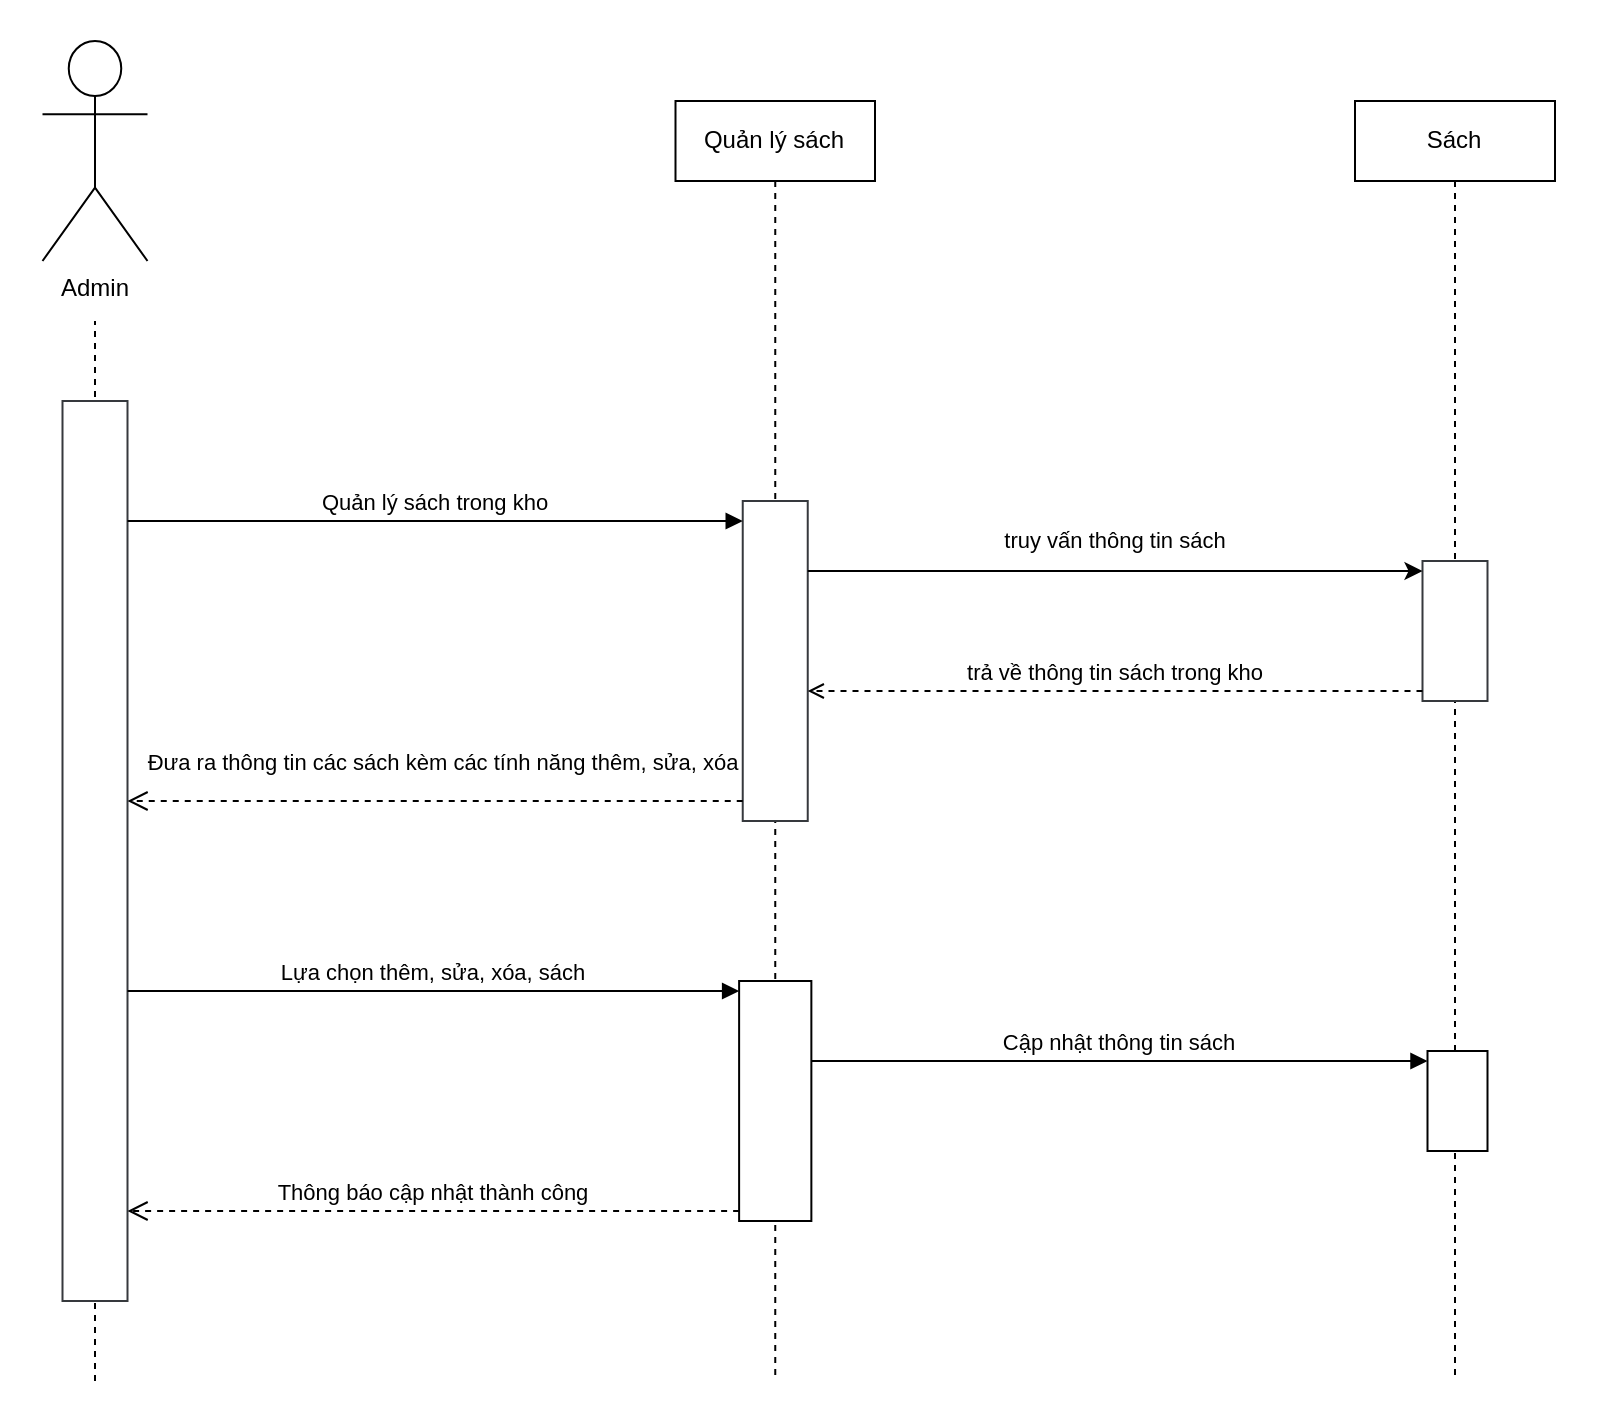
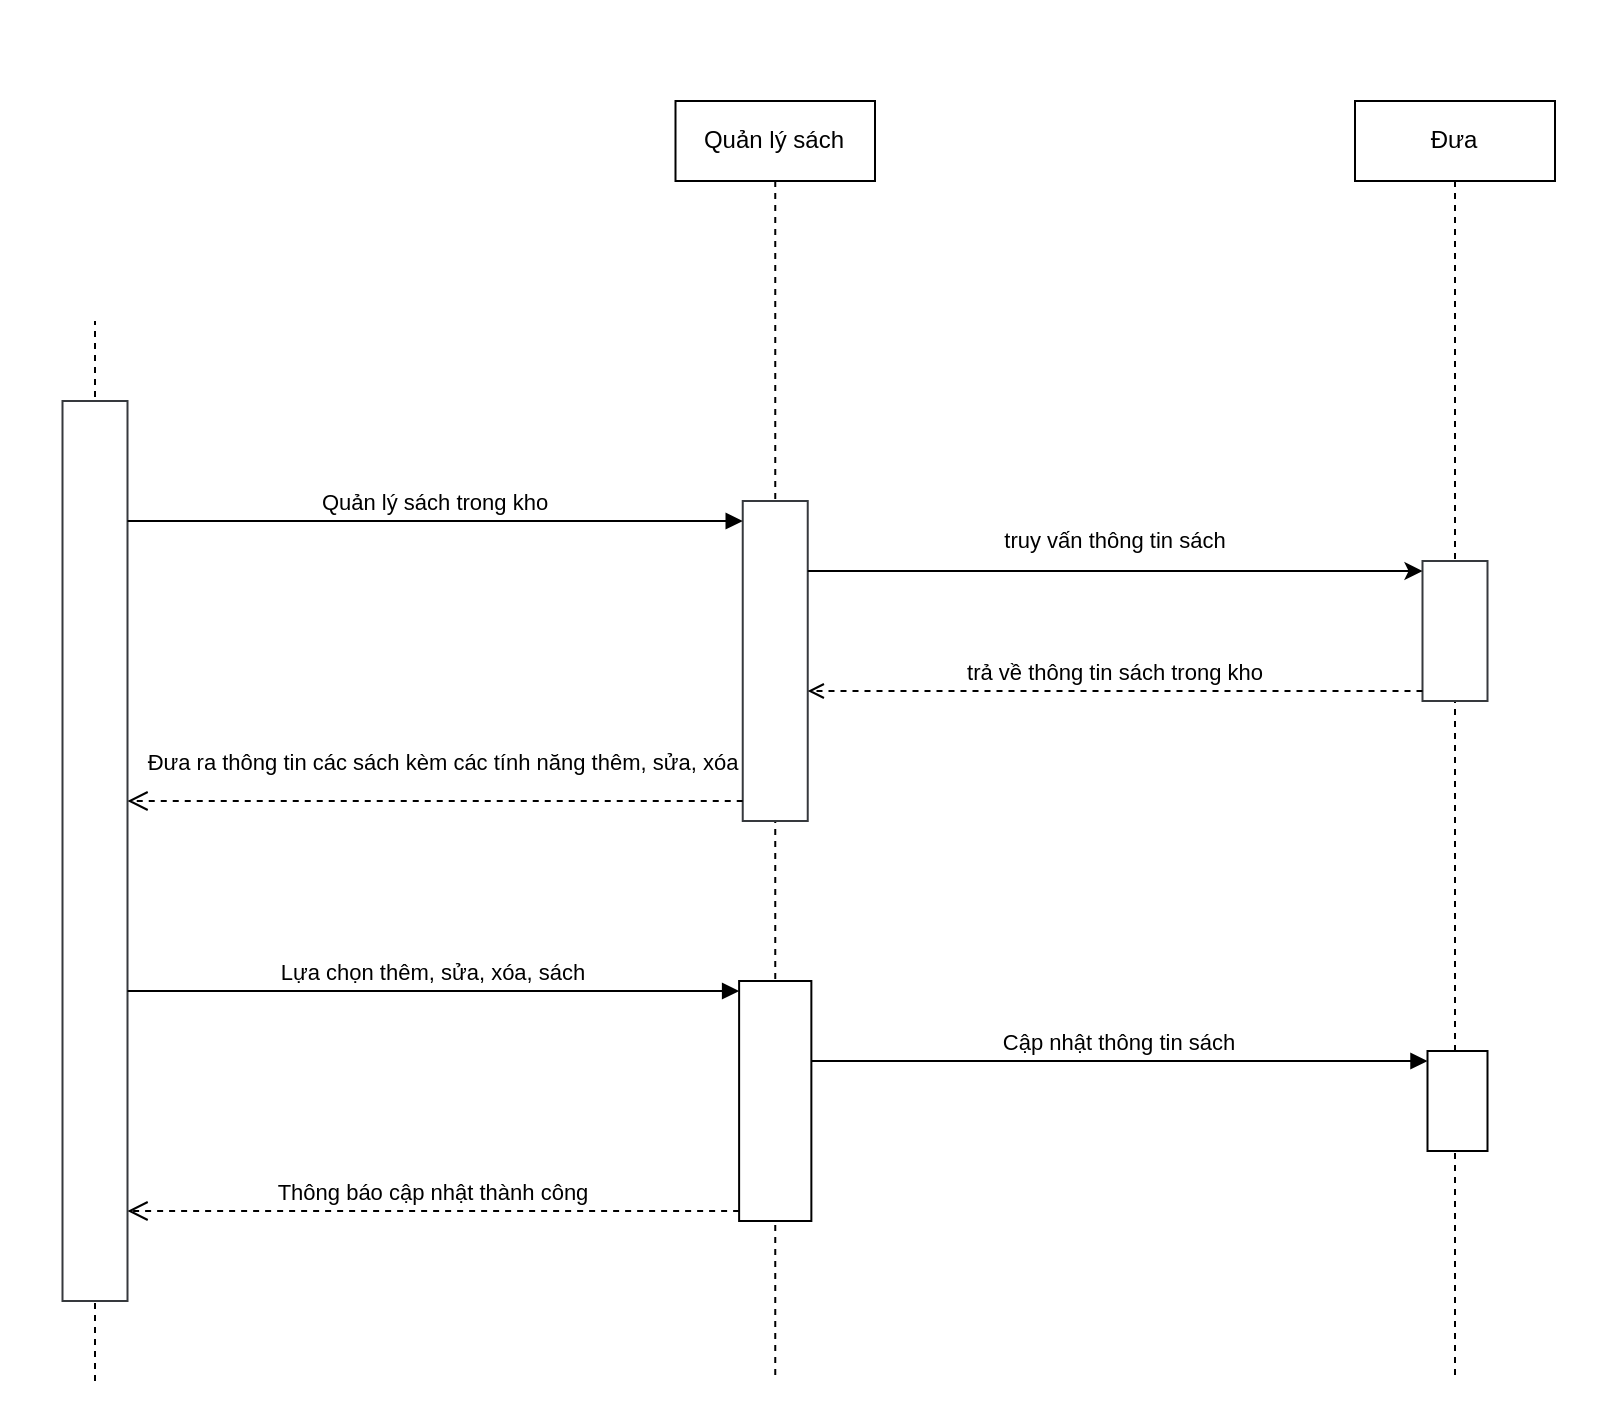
(1455, 141) -> (1455, 141)
(95, 151) -> none
